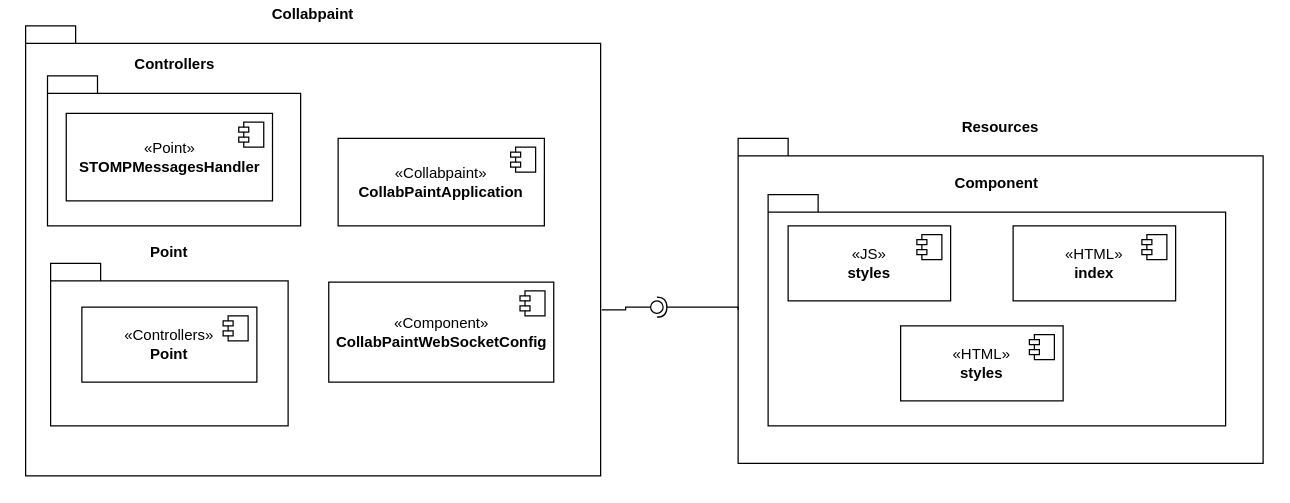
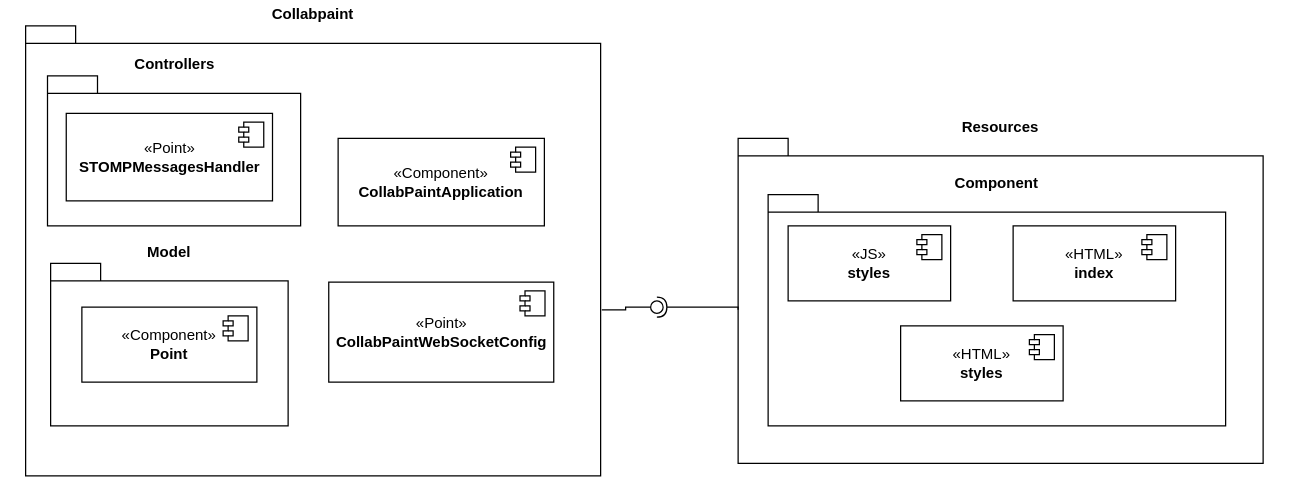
(441, 182) -> (441, 182)
(169, 250) -> (169, 250)
(442, 332) -> (442, 332)
(169, 344) -> (169, 344)
